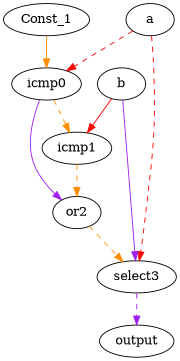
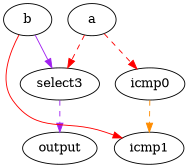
(47, 20) -> none
(77, 213) -> none
